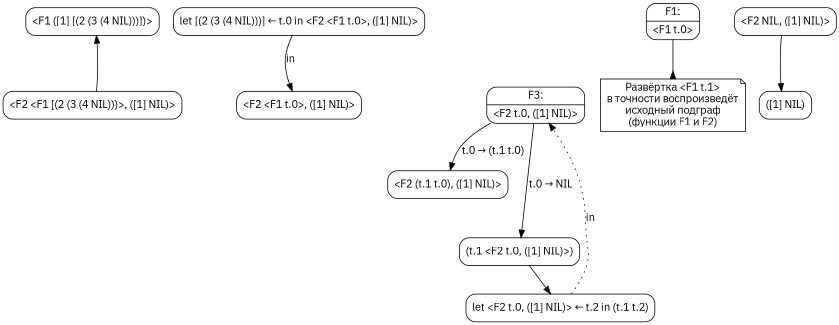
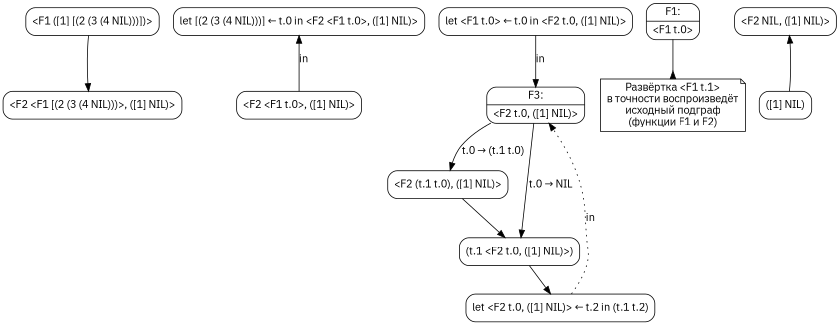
none -> (536, 22)
(285, 59) -> (299, 67)
(780, 59) -> (791, 67)
(98, 67) -> (87, 59)
none -> (481, 215)
